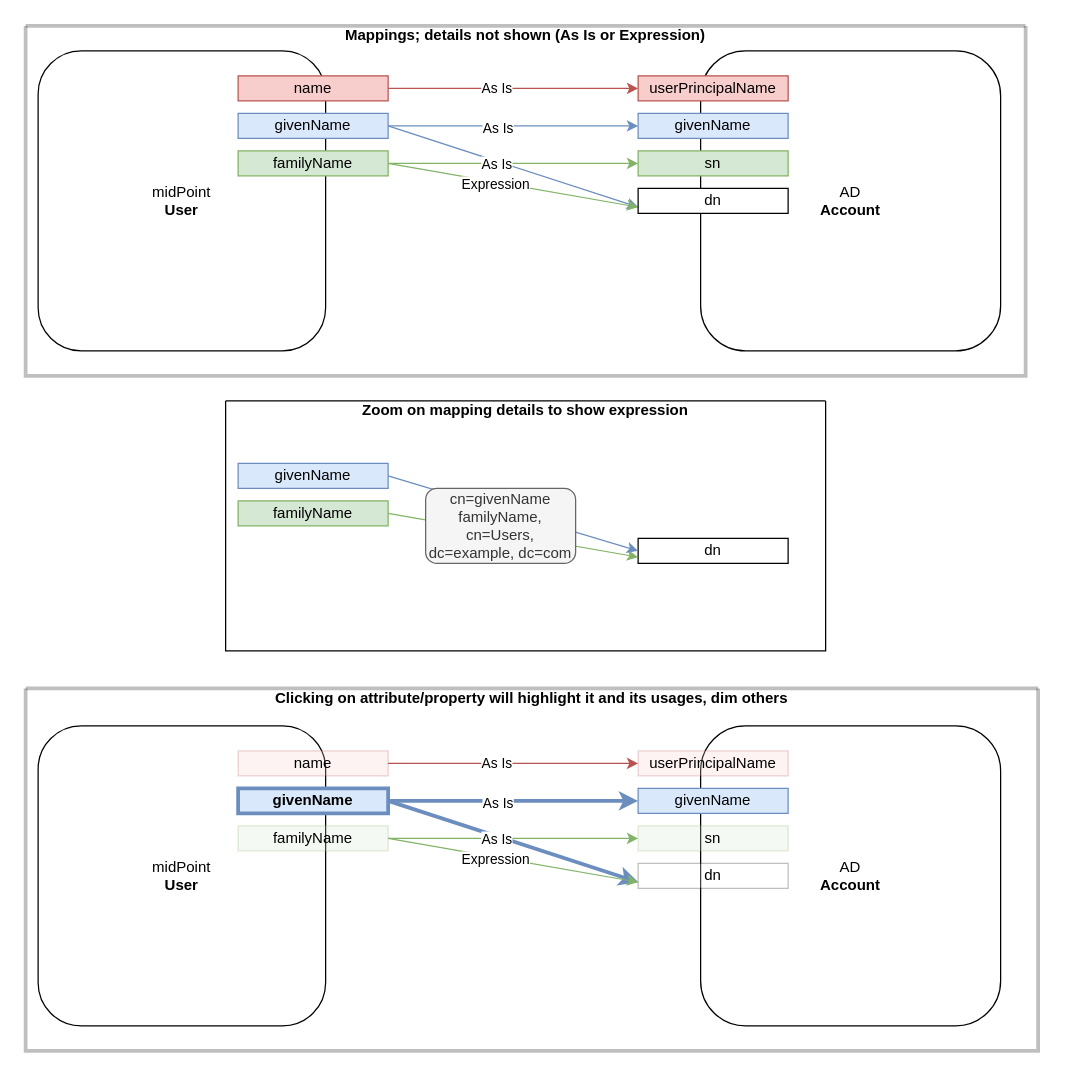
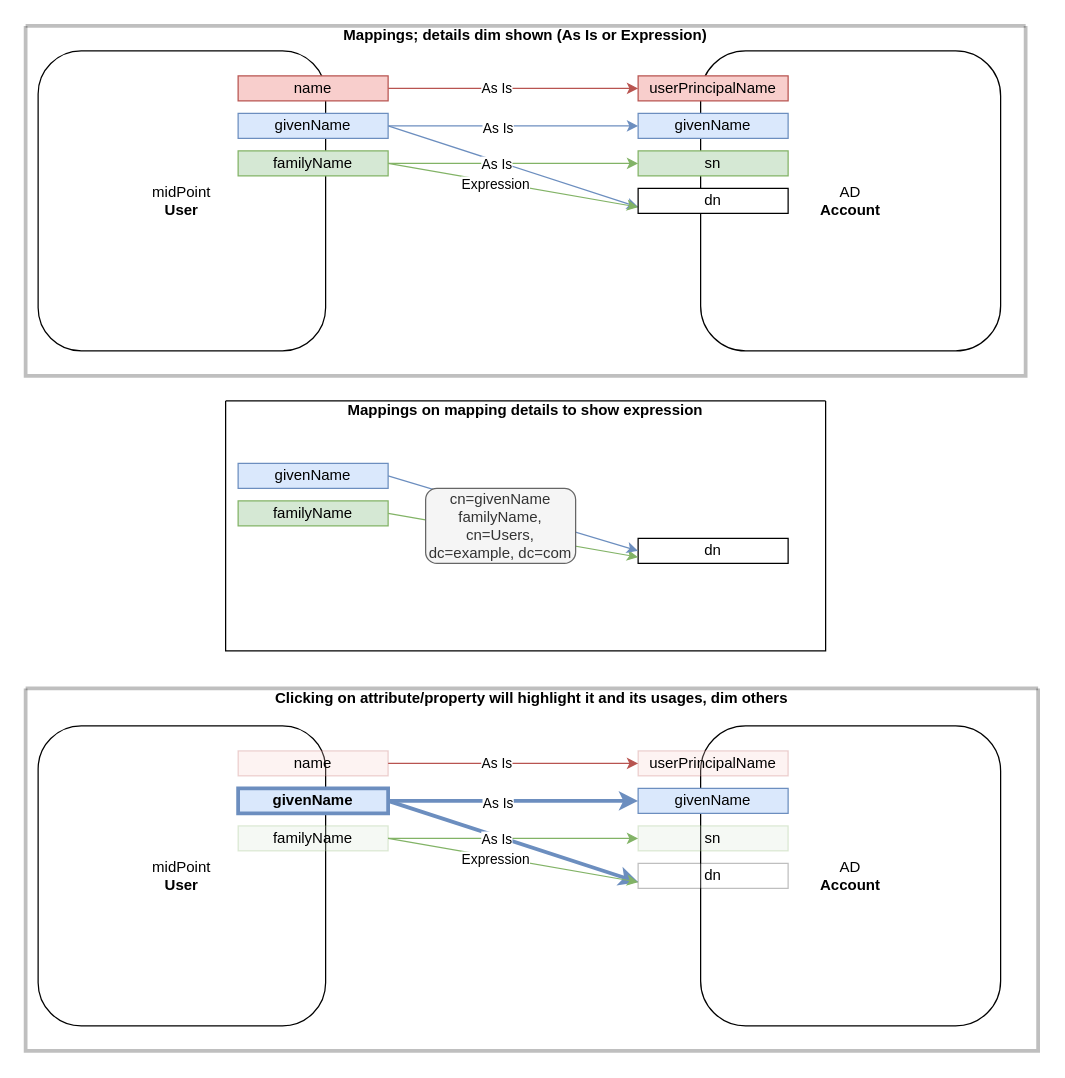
(525, 35) -> (525, 35)
(525, 410) -> (525, 410)
